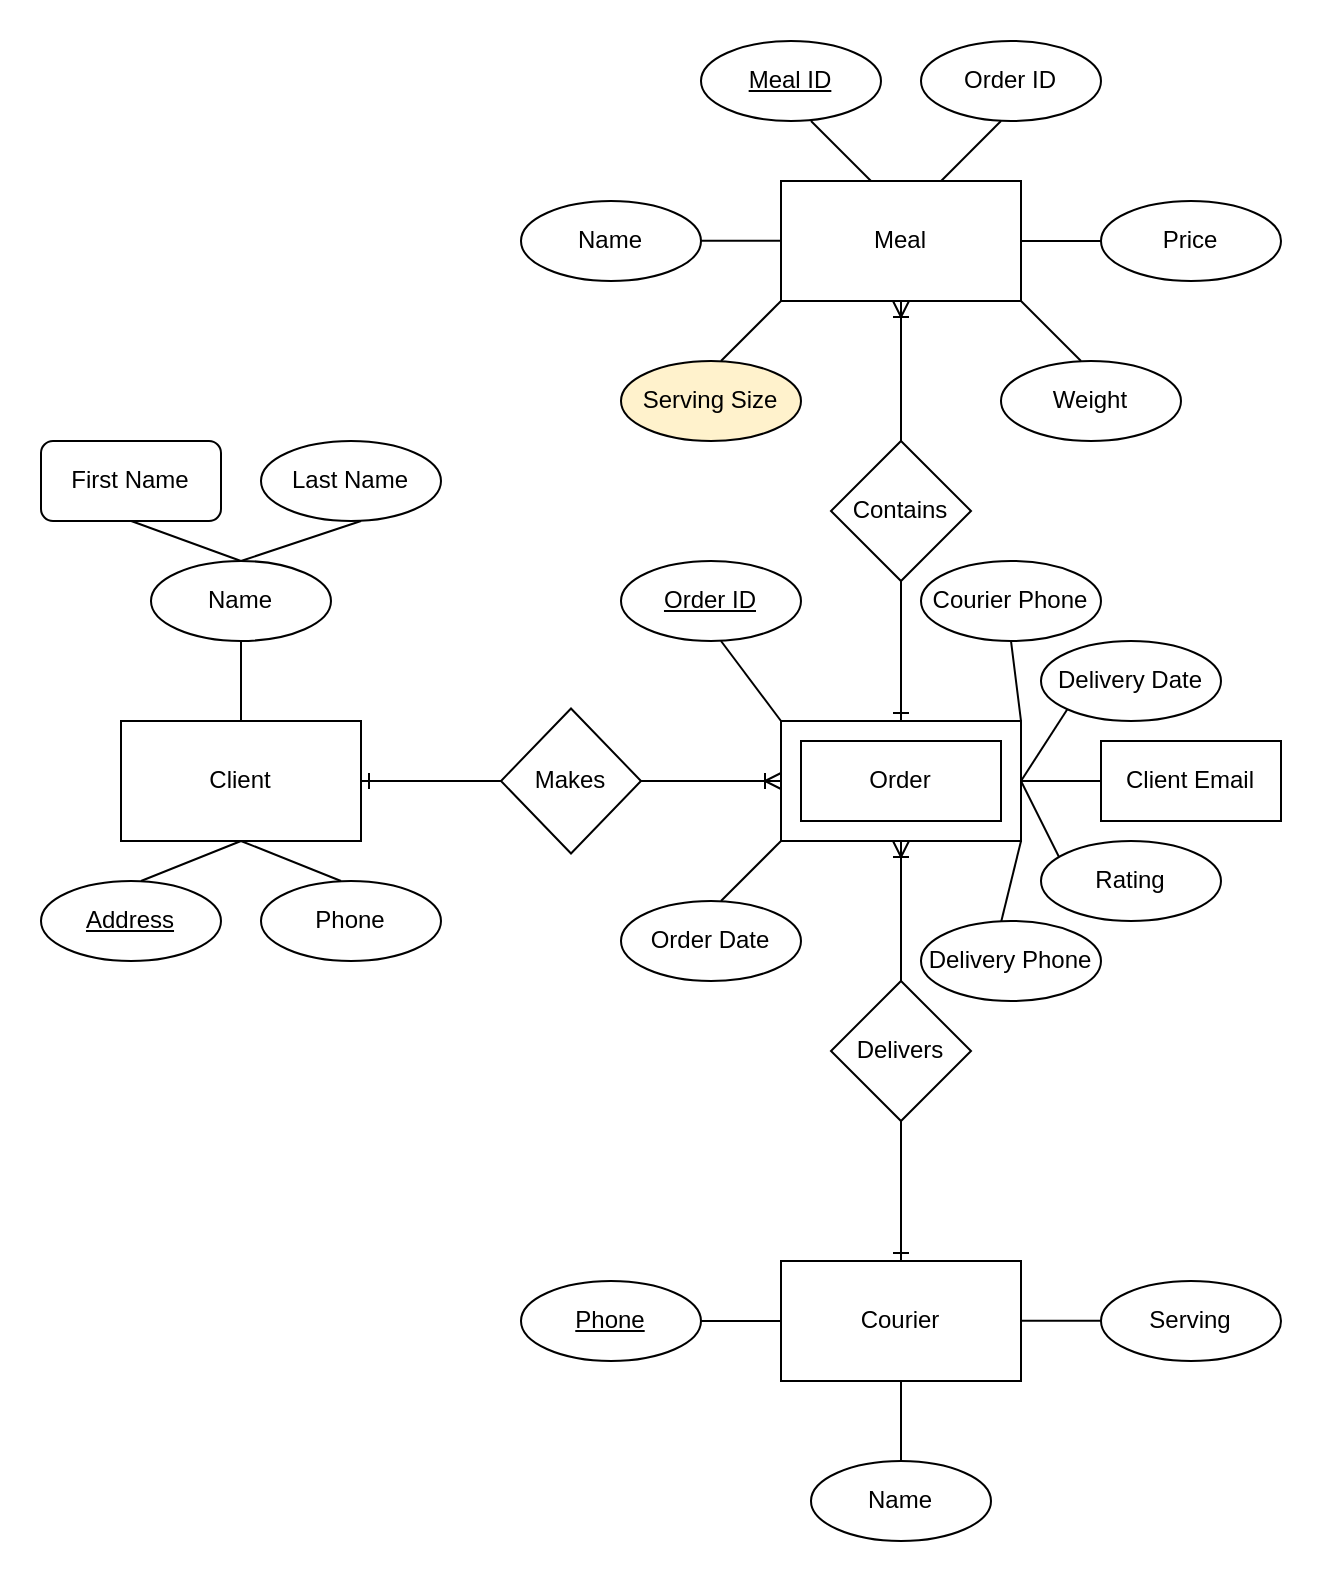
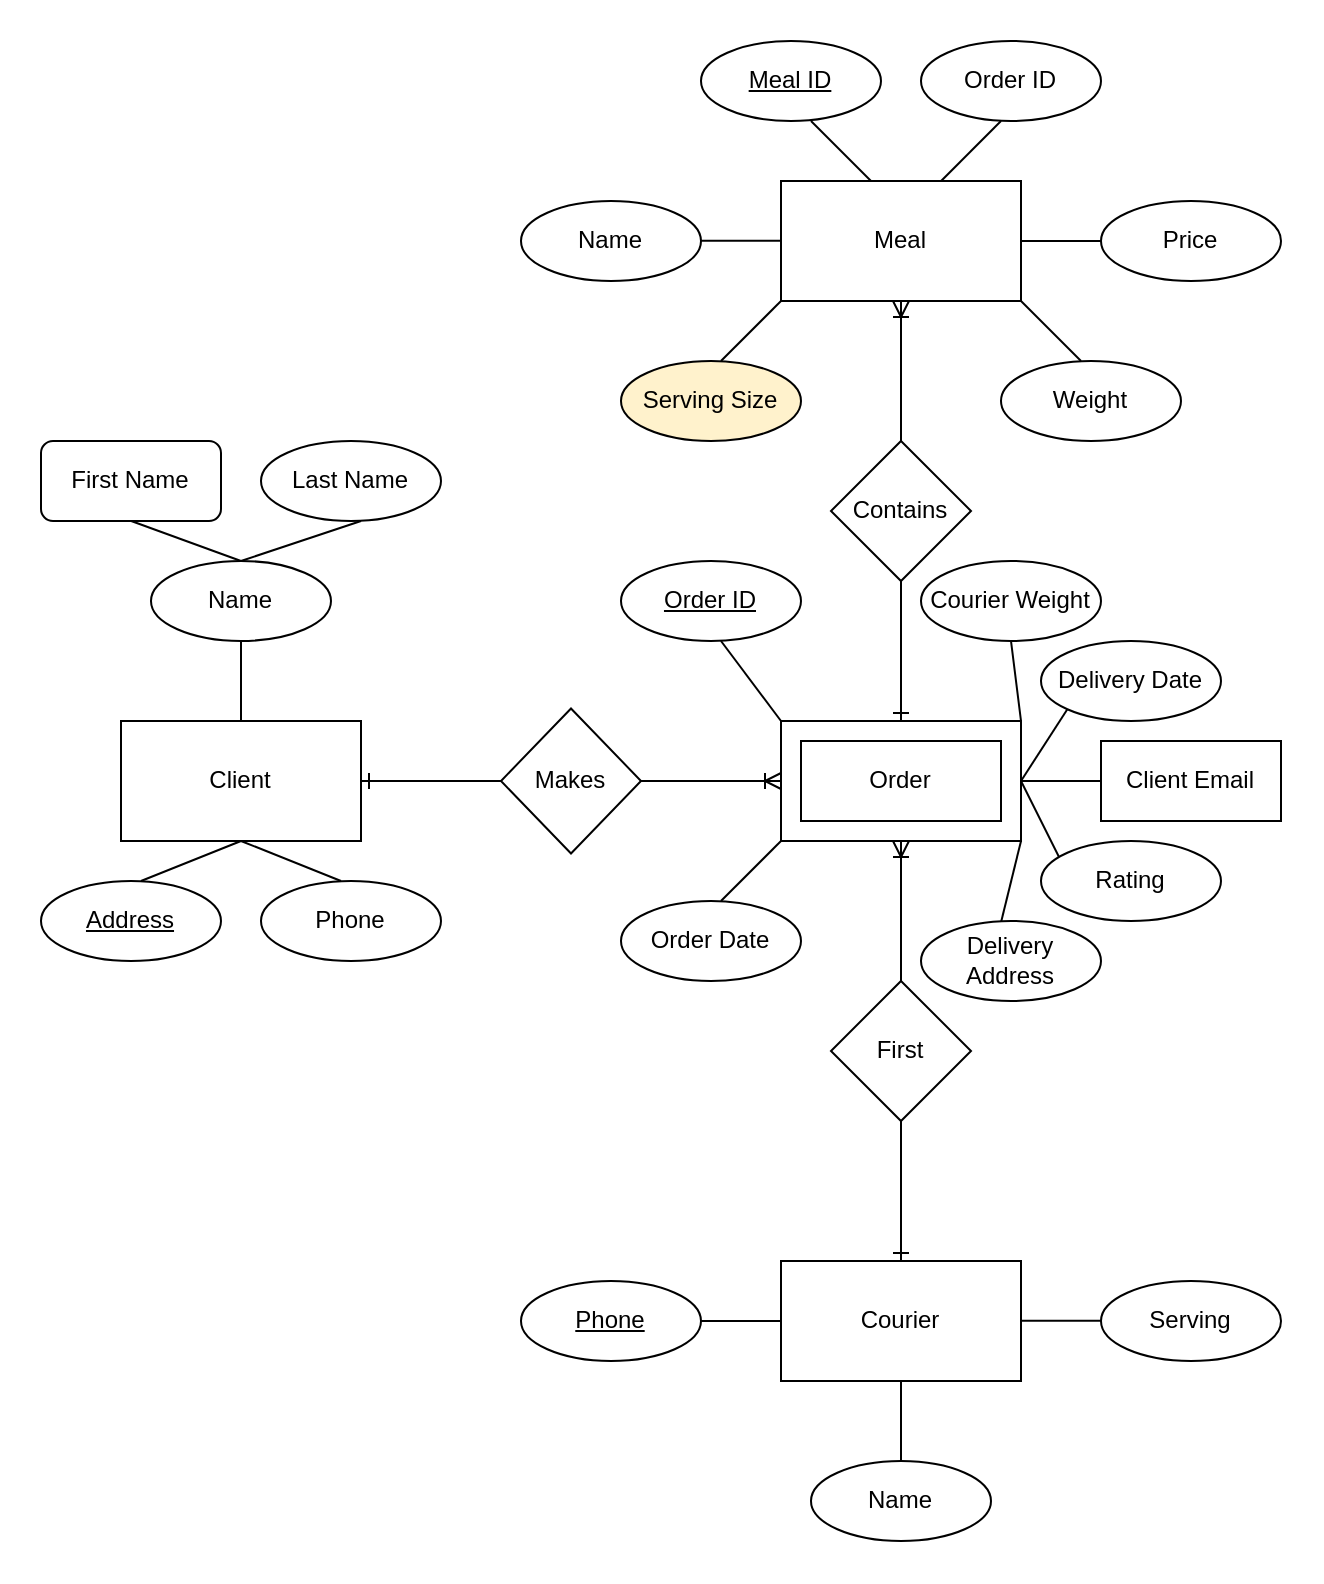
(1011, 601) -> (1011, 601)
(1011, 961) -> (1011, 961)
(901, 1051) -> (901, 1051)
